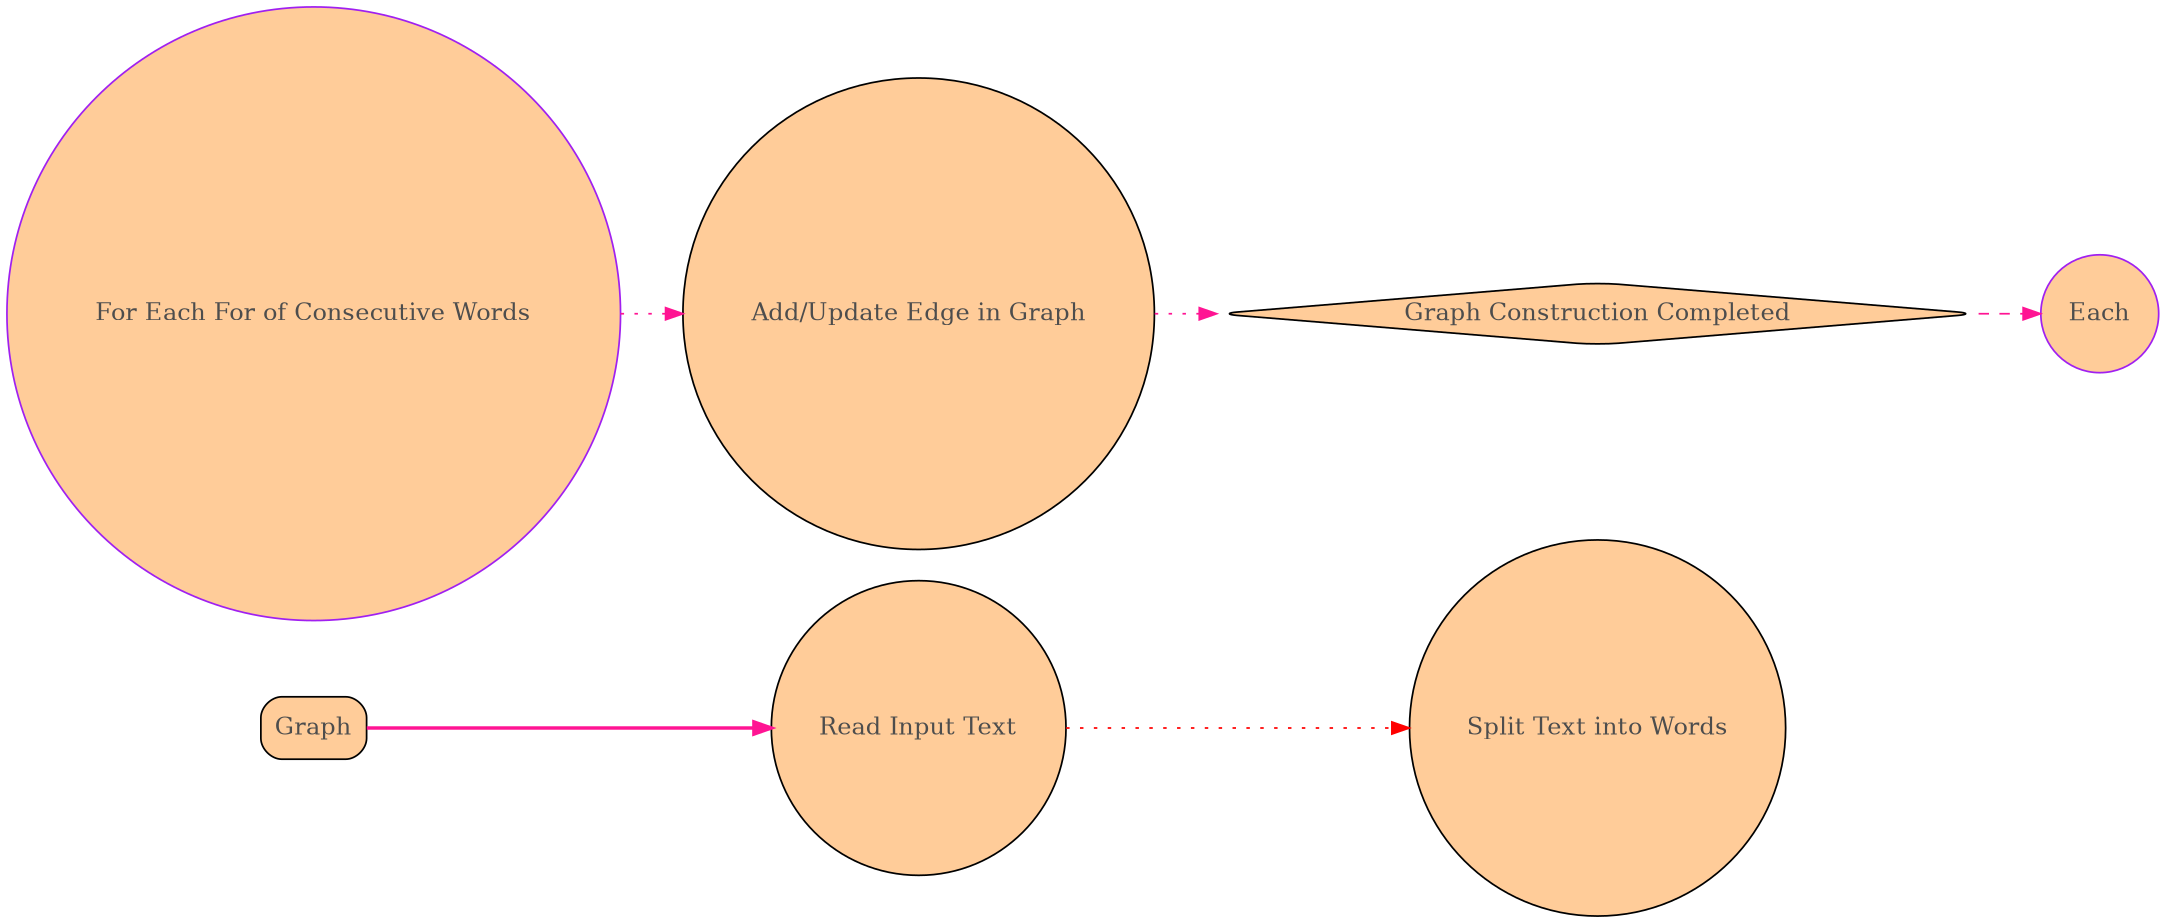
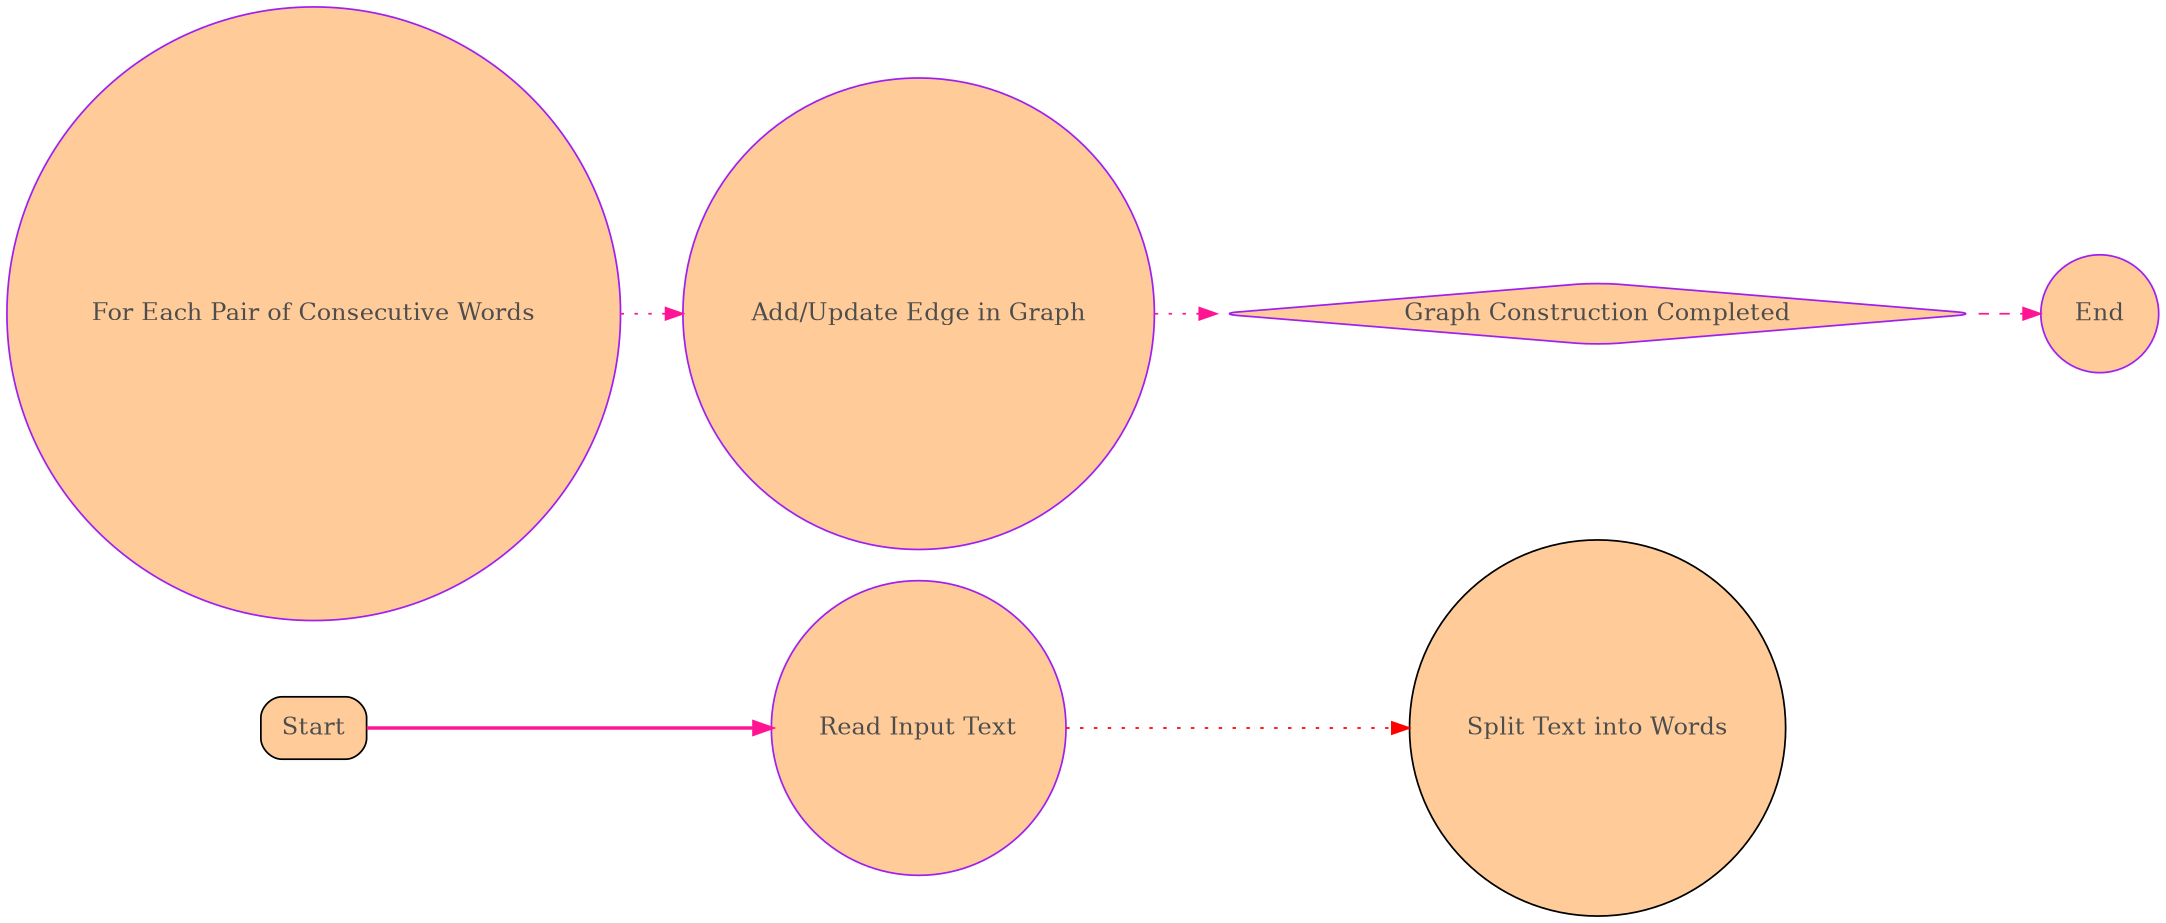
(314, 314) -> (314, 314)
(919, 314) -> (919, 314)
(1598, 314) -> (1598, 314)
(2100, 314) -> (2100, 314)
(314, 728) -> (314, 728)
(919, 728) -> (919, 728)
